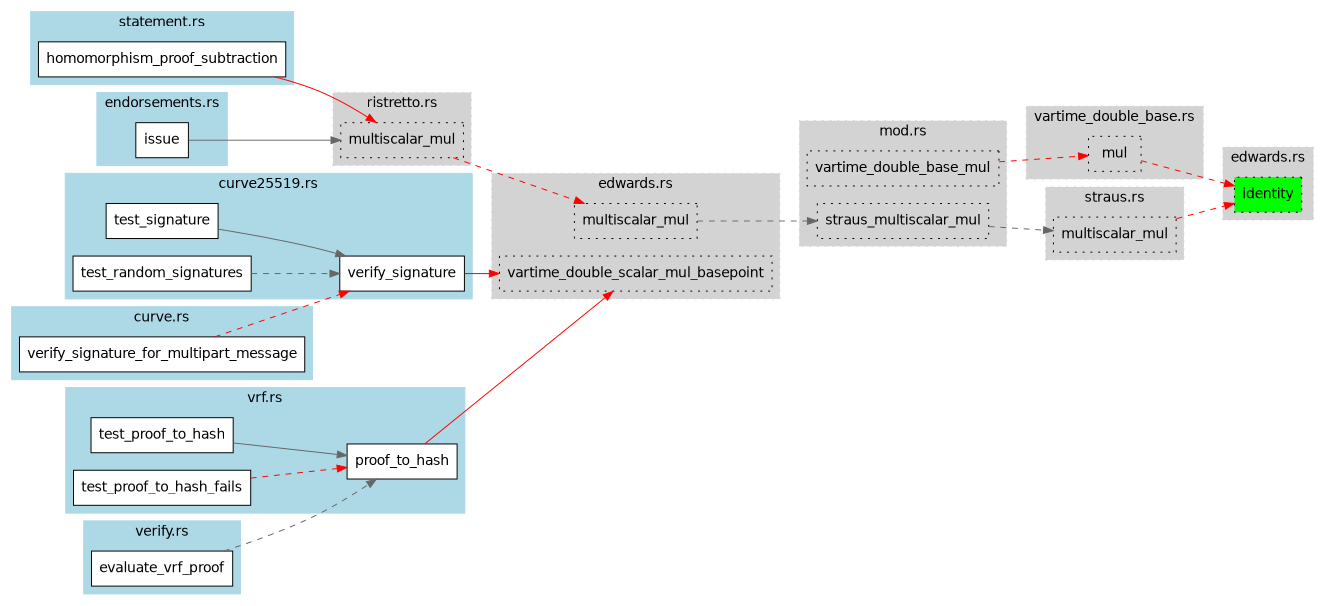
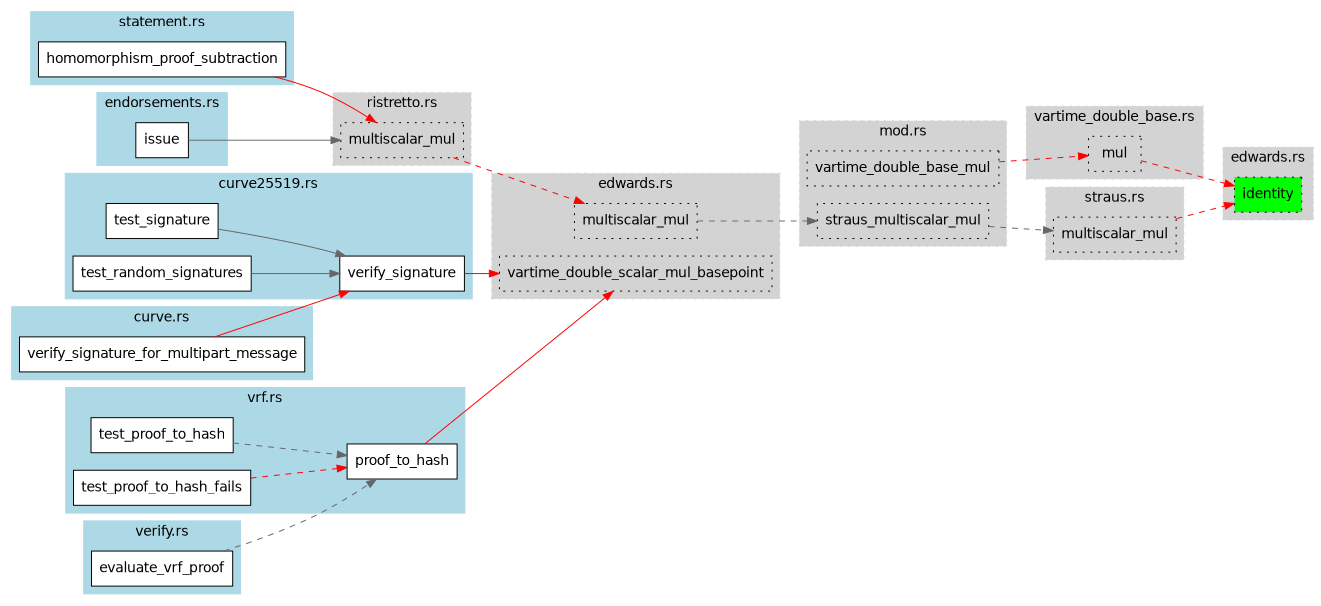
(291, 274) -> (291, 274)
(277, 316) -> (277, 316)
(285, 449) -> (285, 449)
